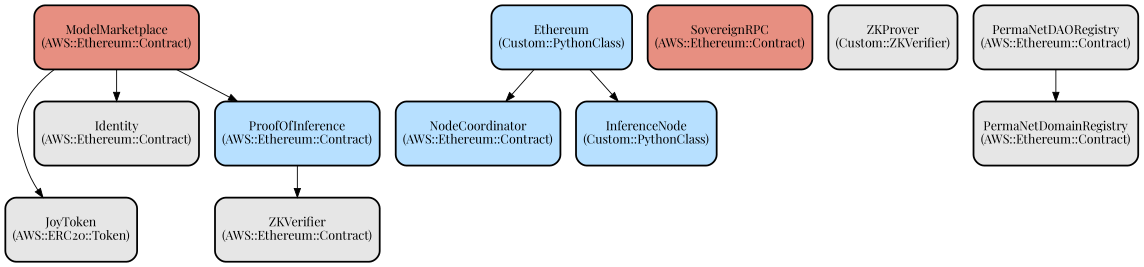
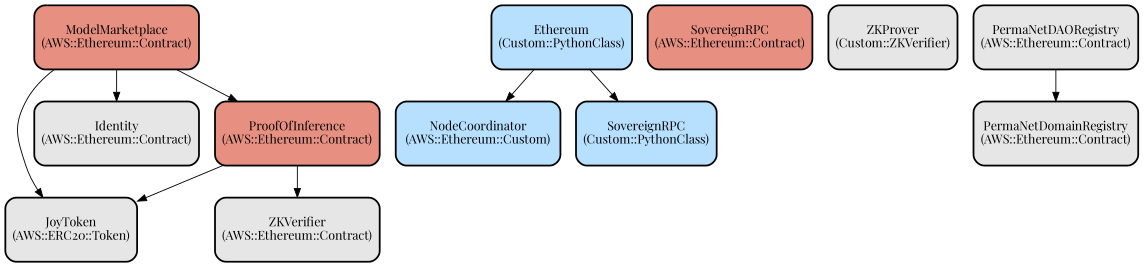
(297, 134) -> (297, 134)
(478, 134) -> (478, 134)
(646, 134) -> (646, 134)
none -> (184, 182)
